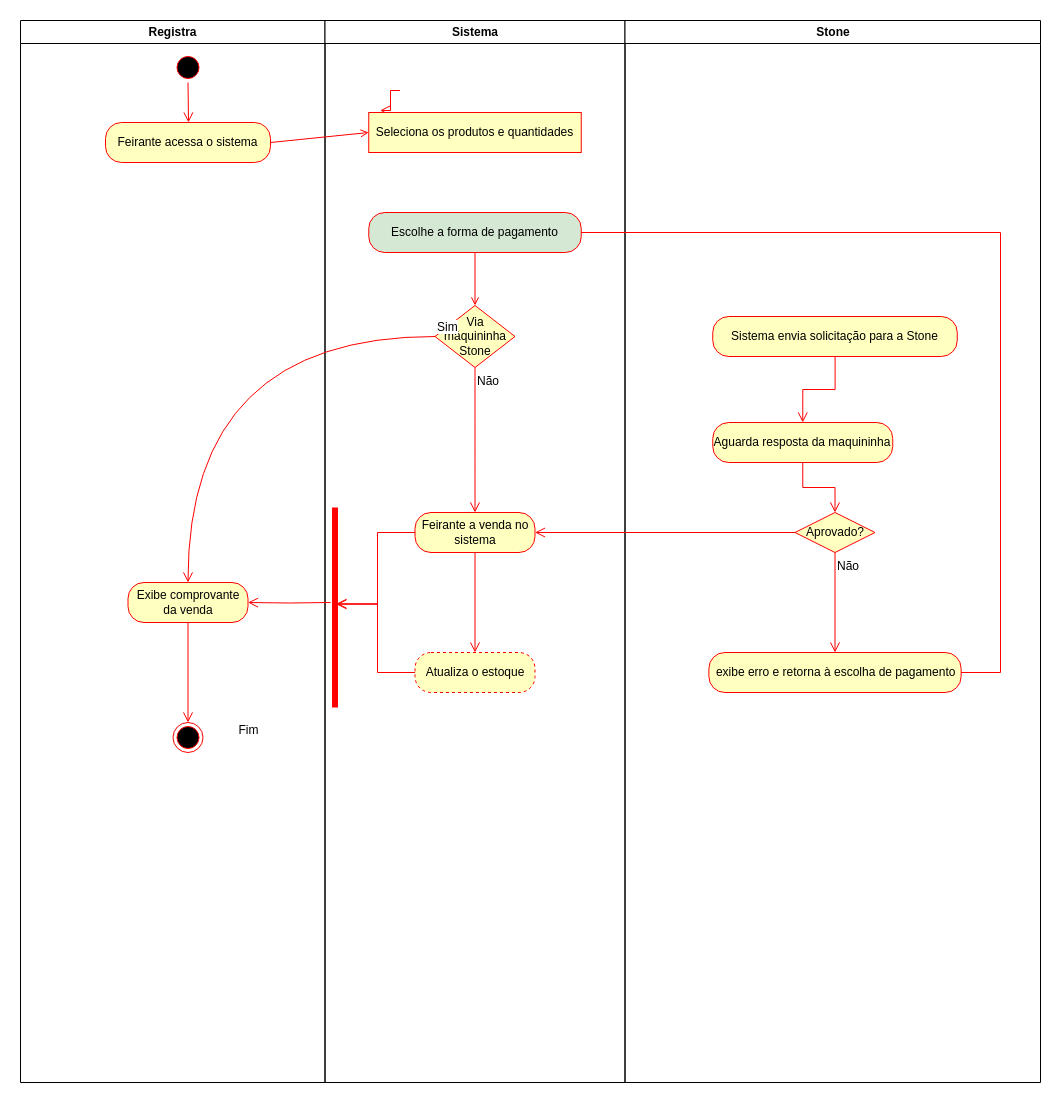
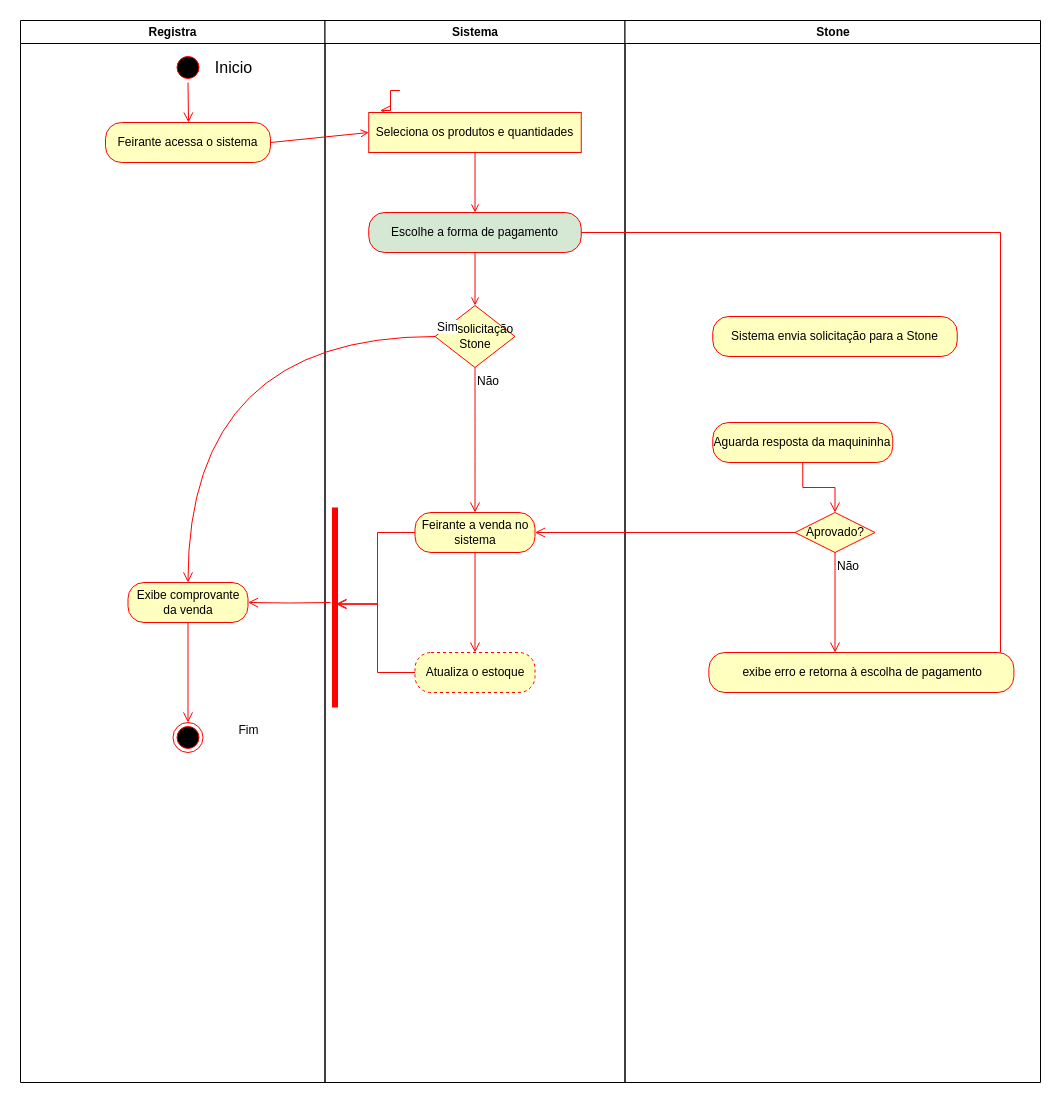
none -> (233, 68)
none -> (475, 181)
(476, 337) -> (476, 337)
(821, 390) -> none
(835, 673) -> (861, 673)
